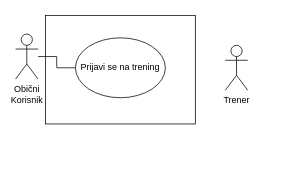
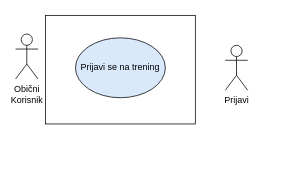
(57, 62) -> none
(120, 68) -> (120, 68)
(237, 101) -> (237, 101)
